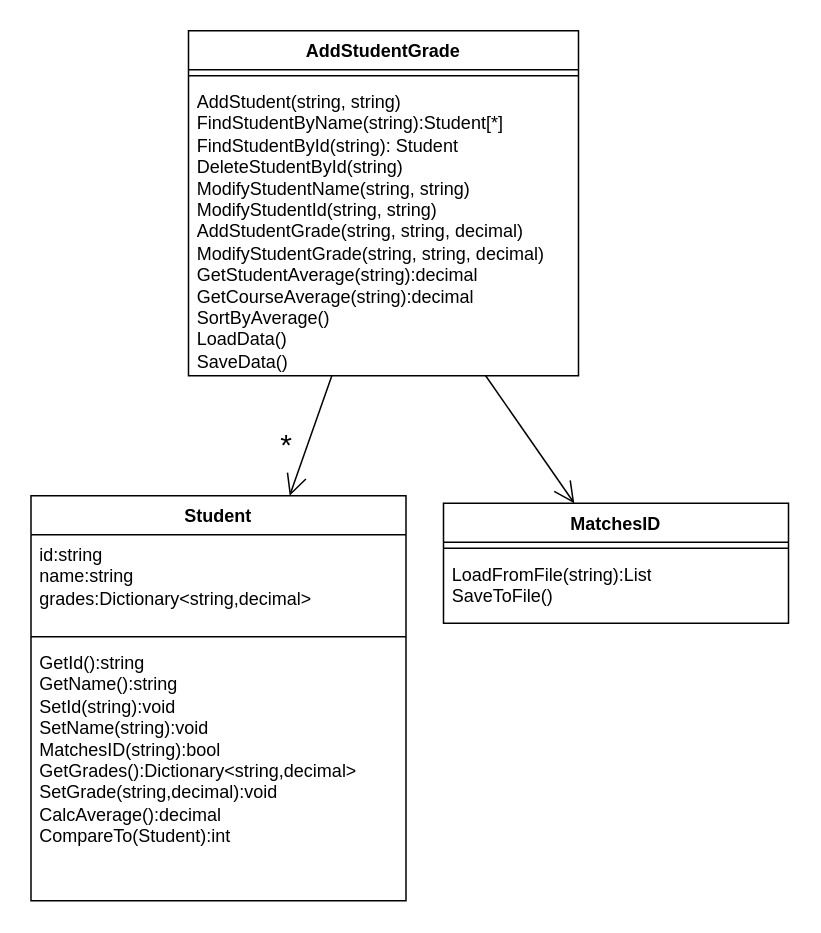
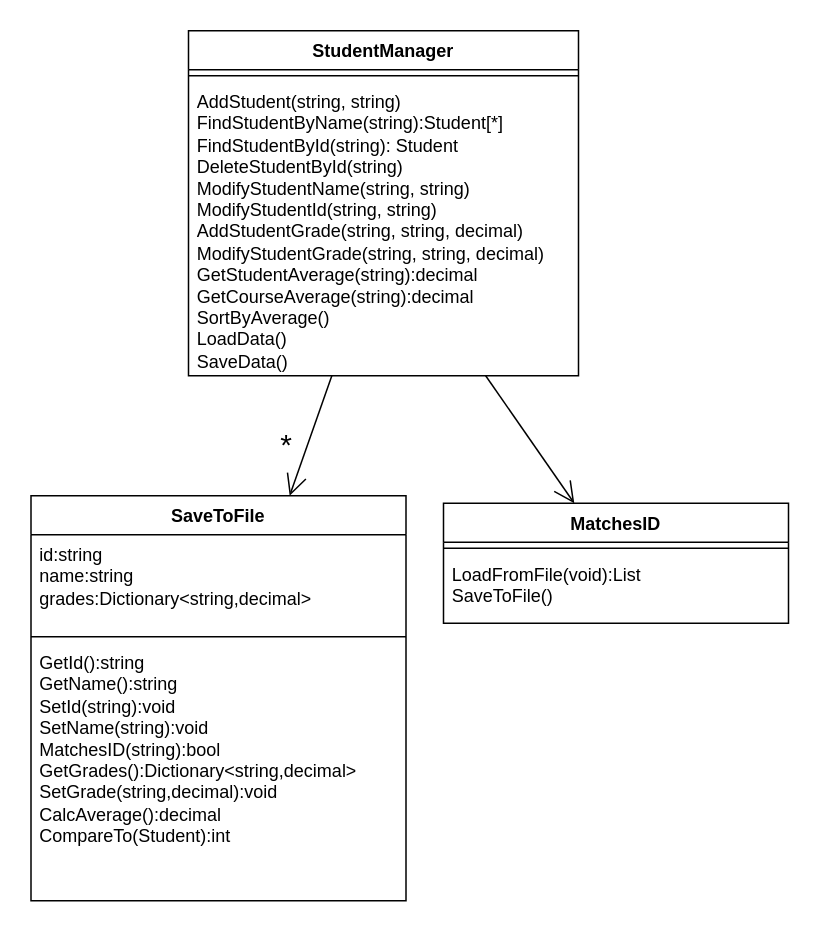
(383, 52) -> (383, 52)
(218, 517) -> (218, 517)
(567, 586) -> (556, 586)
